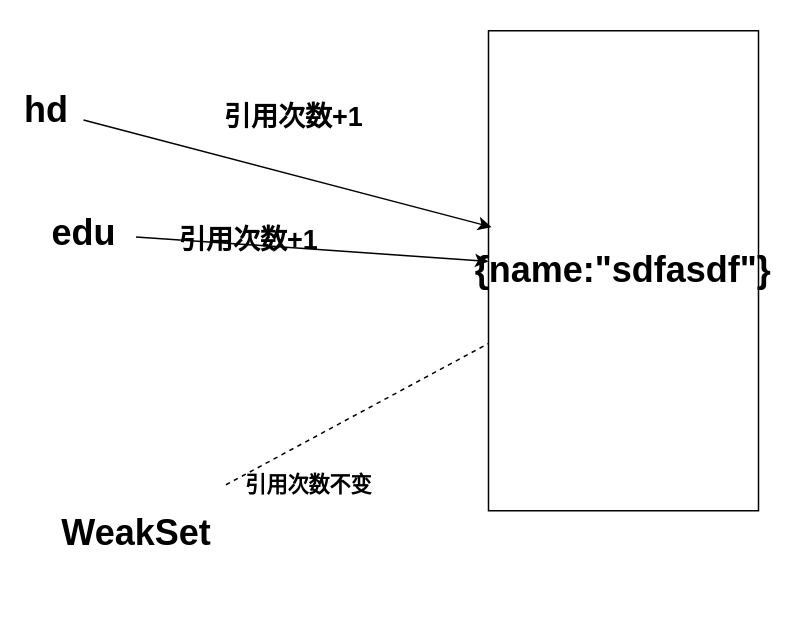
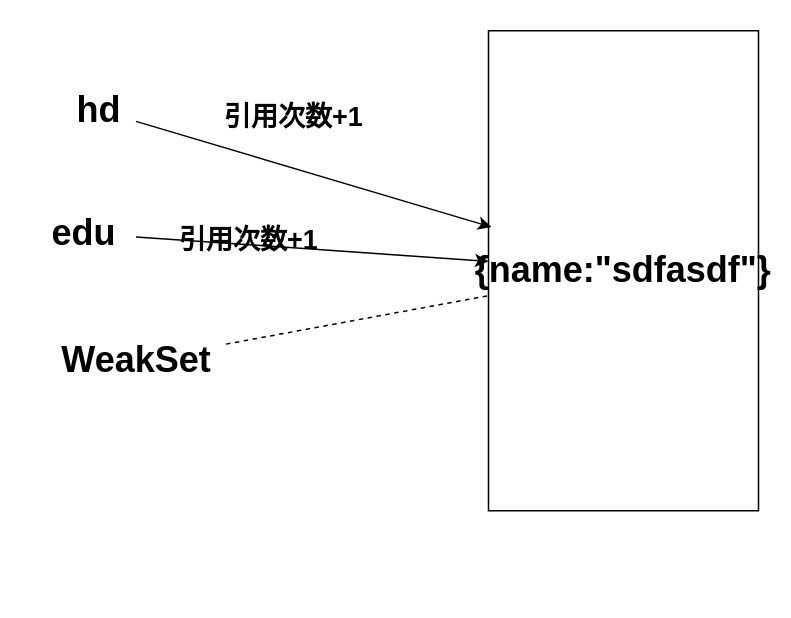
(46, 110) -> (98, 110)
(308, 485) -> none
(136, 533) -> (136, 361)
